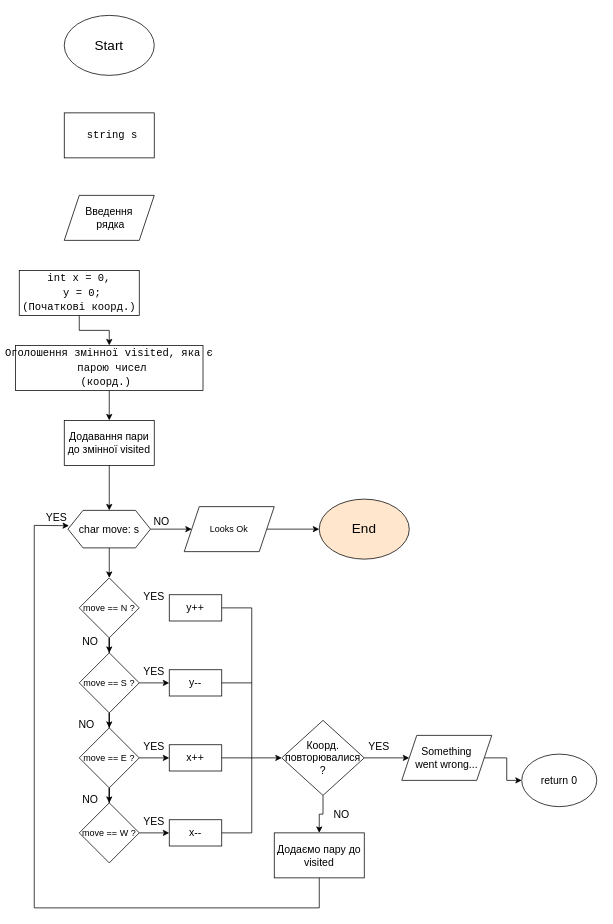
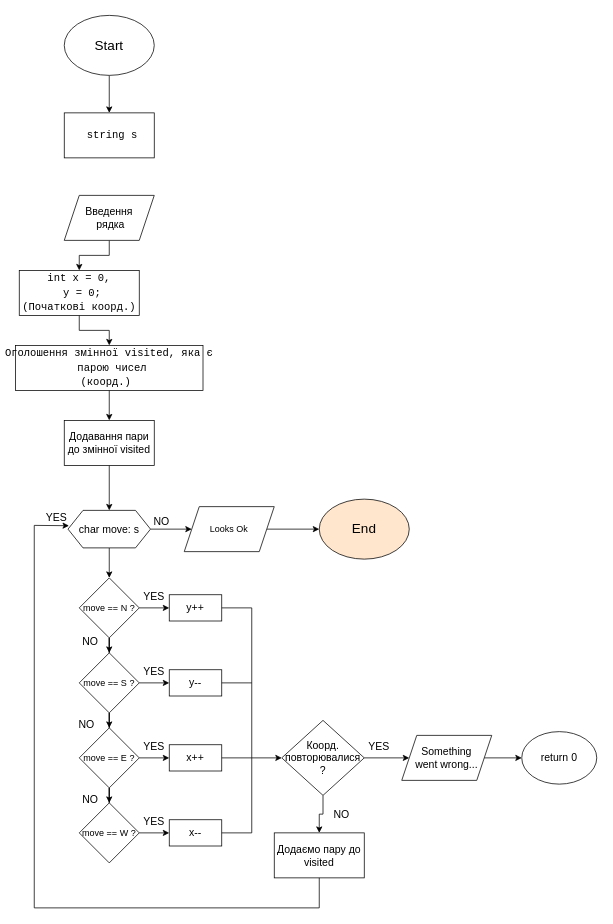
none -> (109, 92)
none -> (97, 255)
none -> (162, 608)
(559, 780) -> (559, 758)
